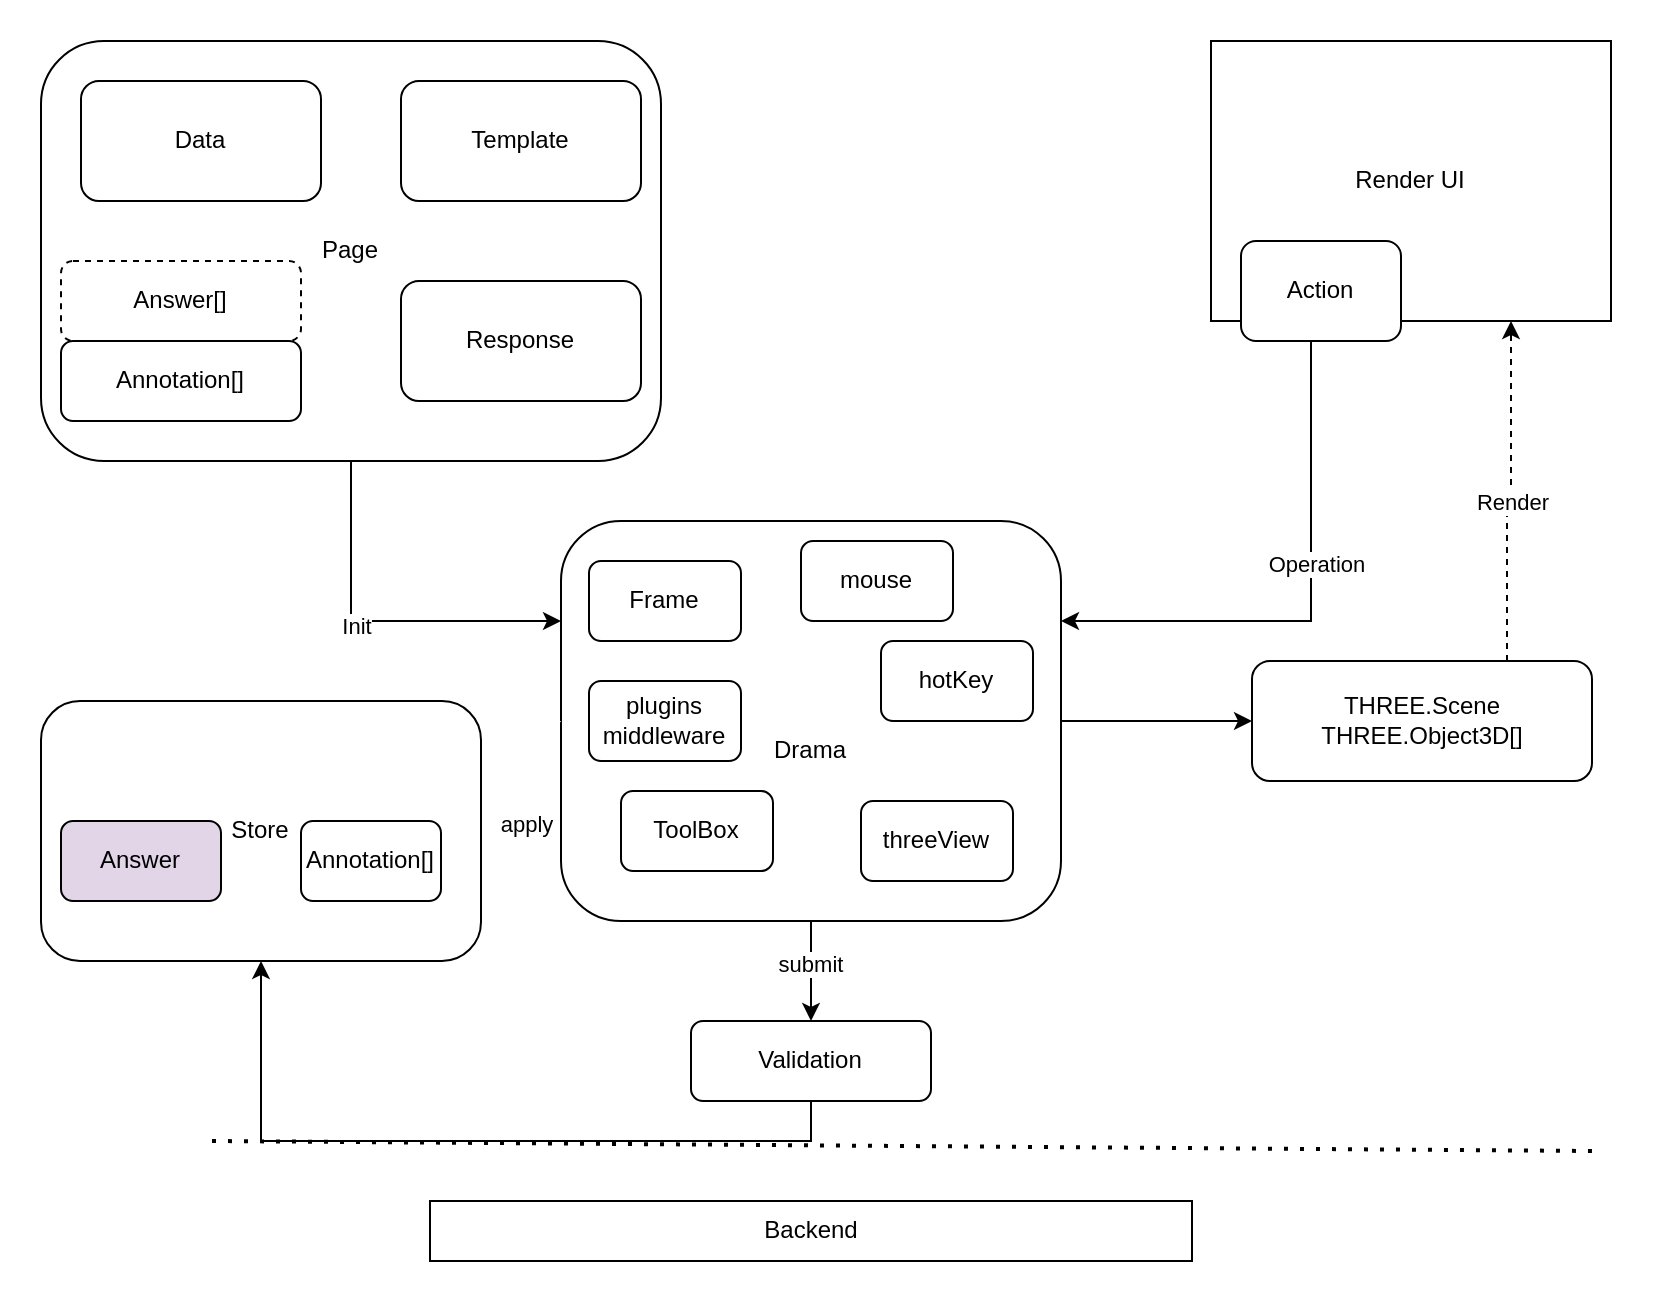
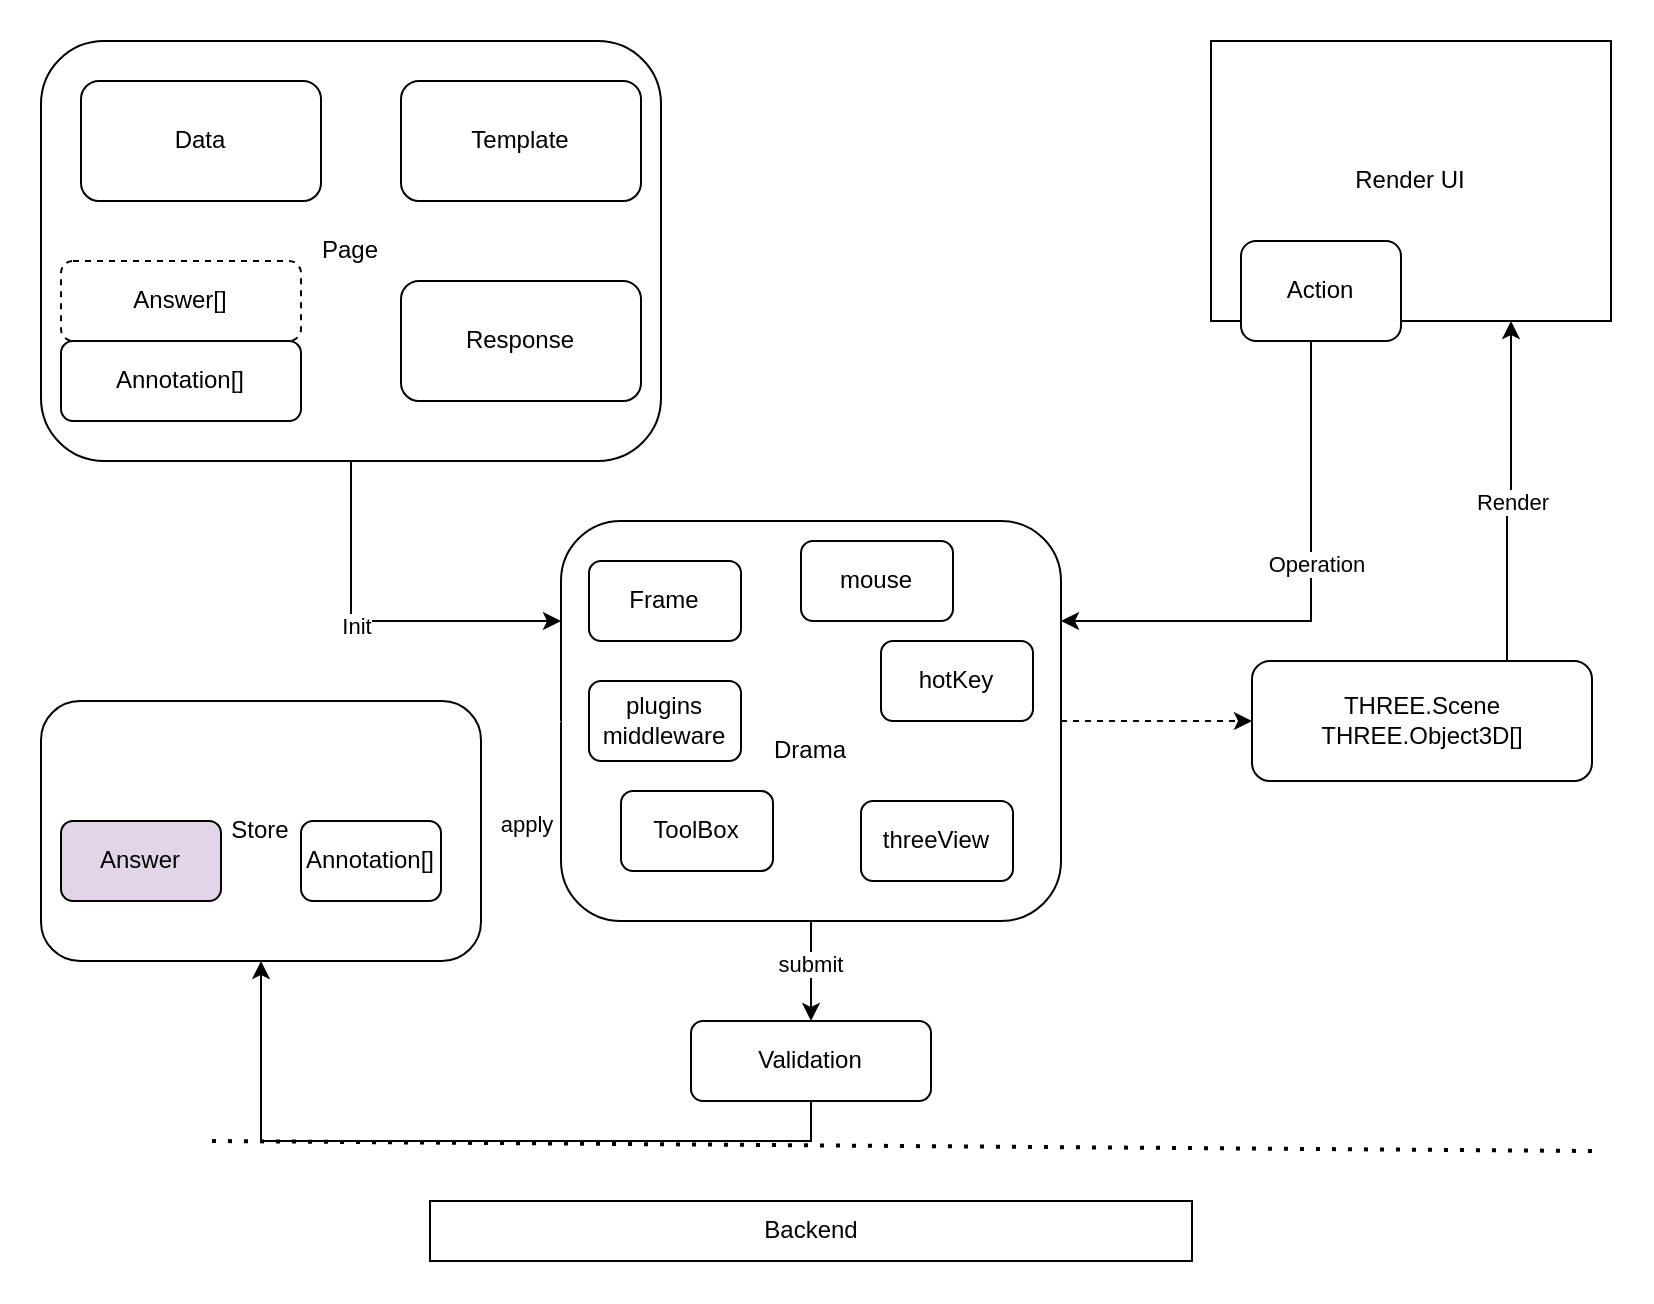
(1511, 417) -> (1511, 417)
(1152, 721) -> (1152, 721)
